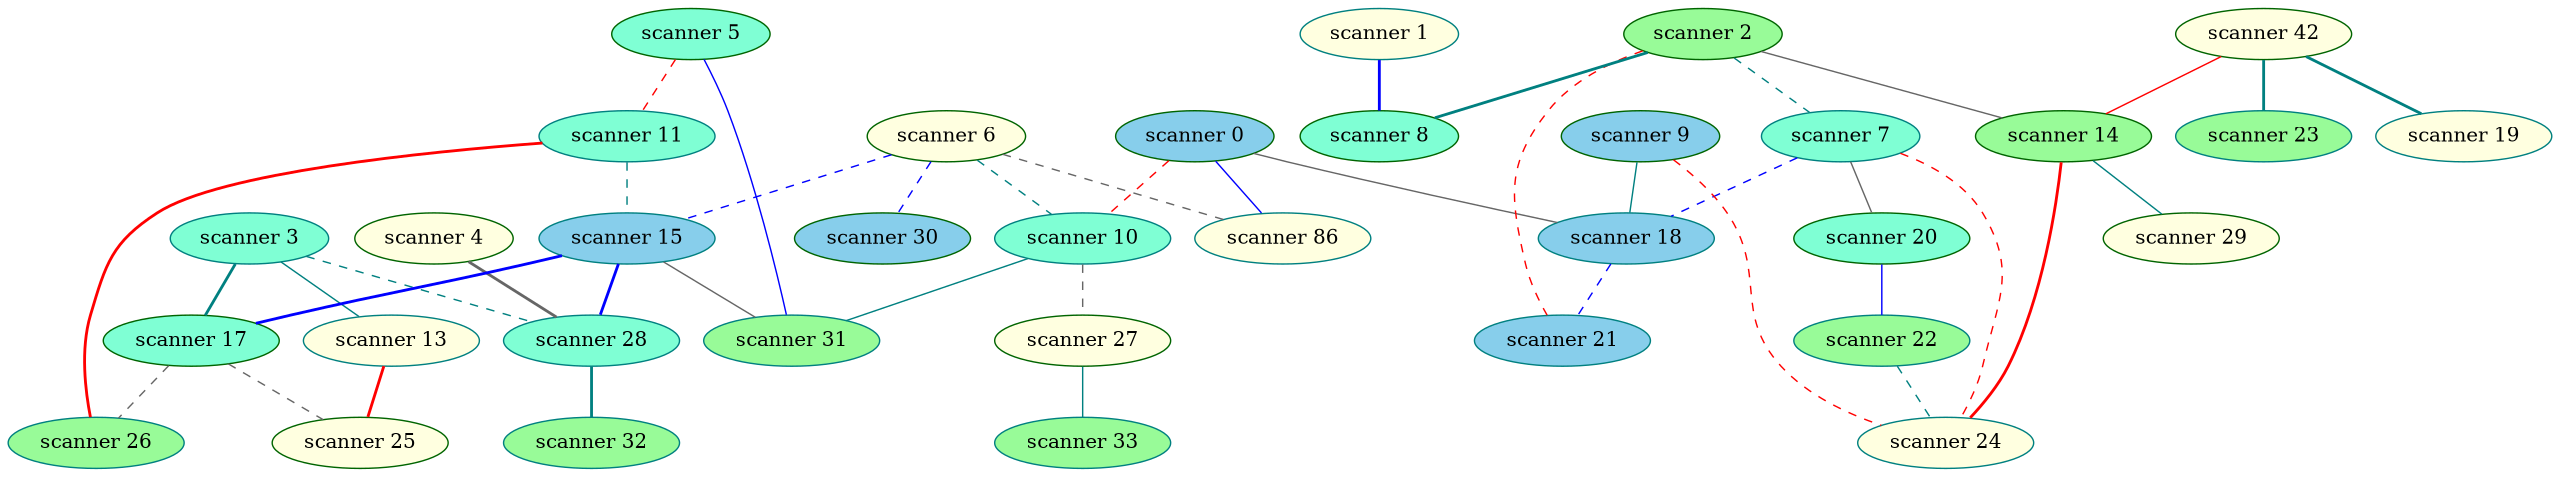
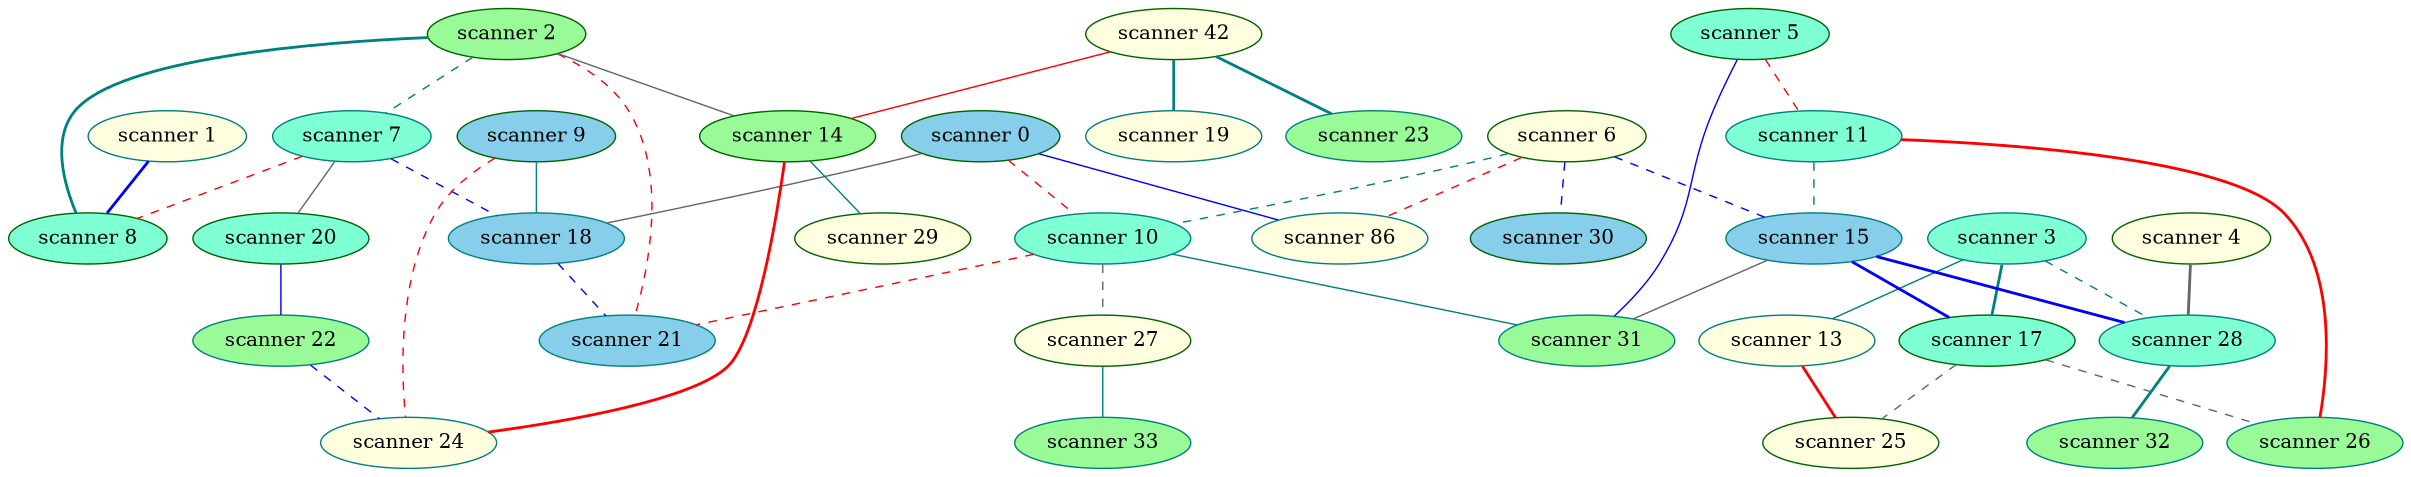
(1113, 187) -> (1454, 187)
(2001, 265) -> (220, 187)
none -> (865, 290)
(1914, 392) -> (345, 392)
